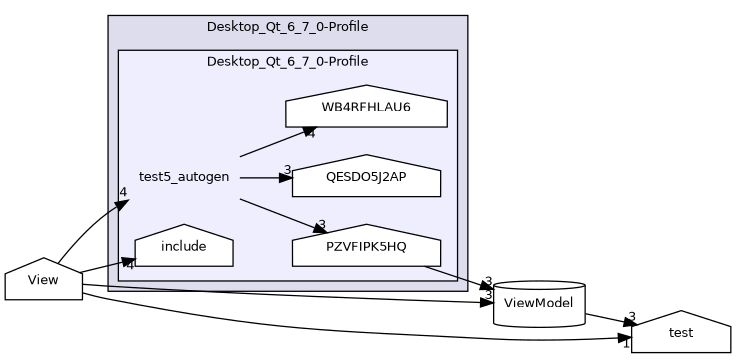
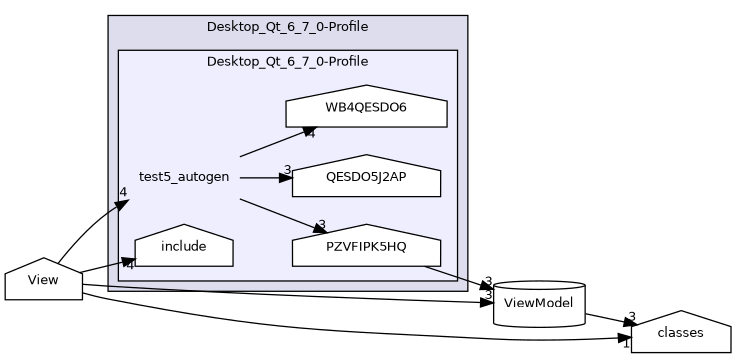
(367, 108) -> (367, 108)
(681, 334) -> (681, 334)
